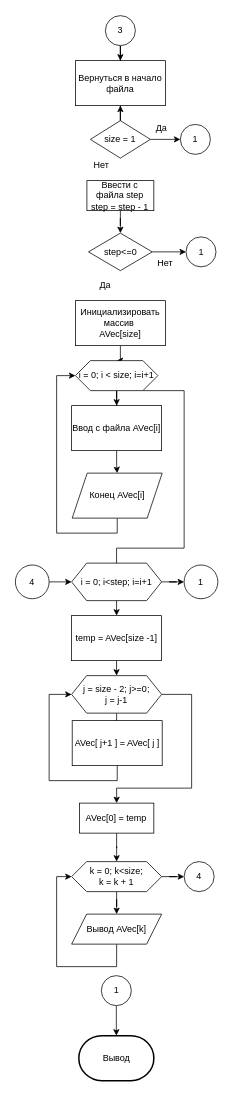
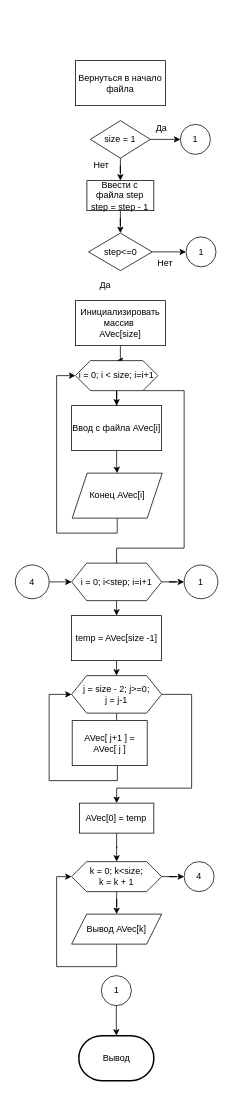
(120, 30) -> none
(120, 55) -> none
(120, 110) -> (120, 172)
(117, 743) -> (110, 743)
